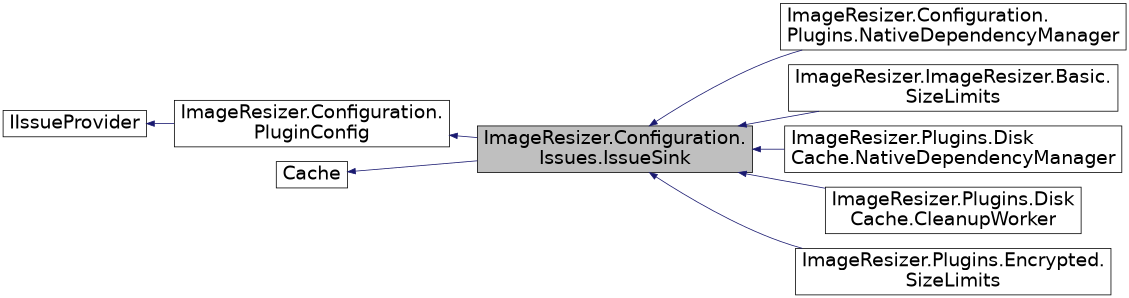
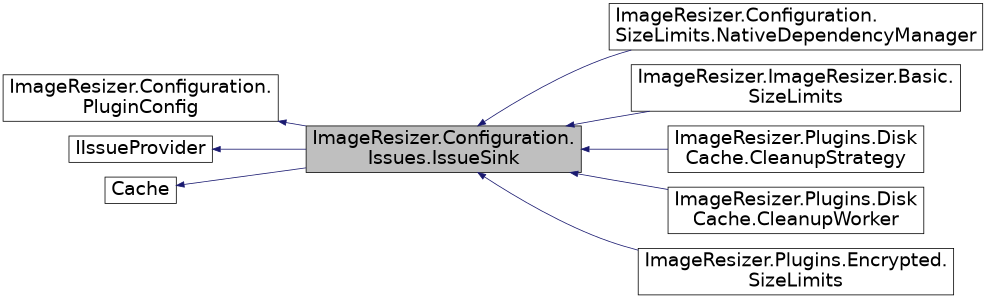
(953, 27) -> (796, 27)
(164, 124) -> (263, 149)
(953, 149) -> (796, 149)
